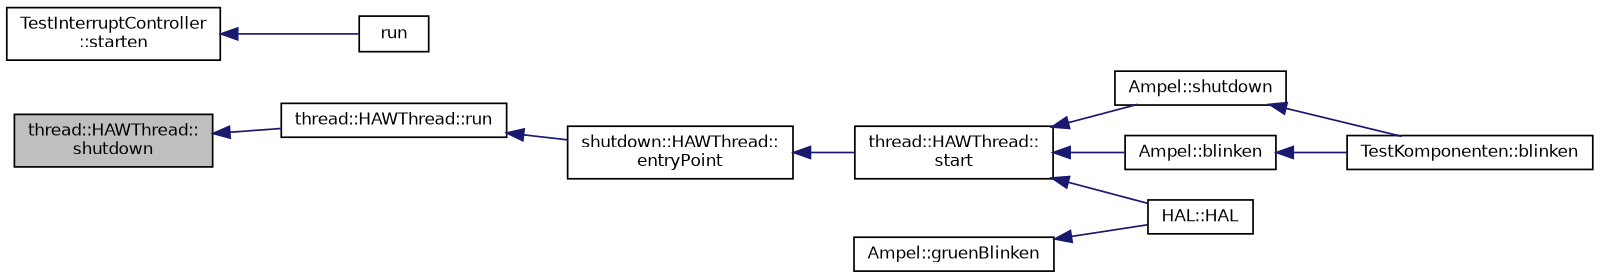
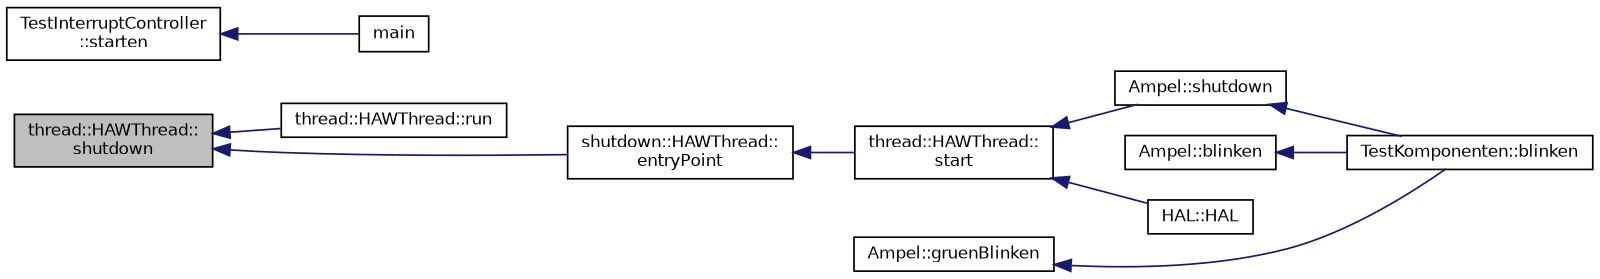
(394, 34) -> (394, 34)
(546, 137) -> (399, 155)
(1098, 152) -> none
(1110, 231) -> (1269, 253)
